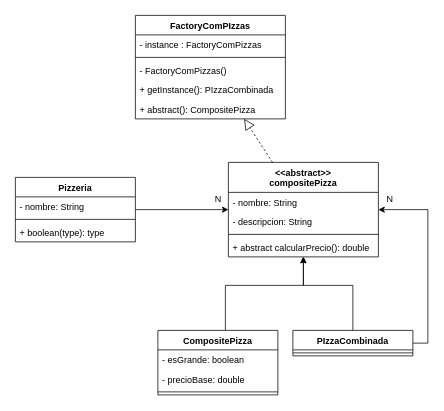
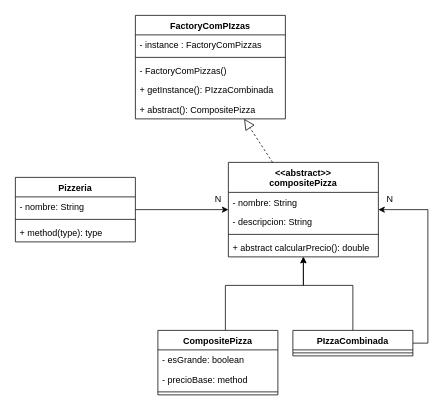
(68, 233) -> (66, 233)
(207, 380) -> (208, 380)
